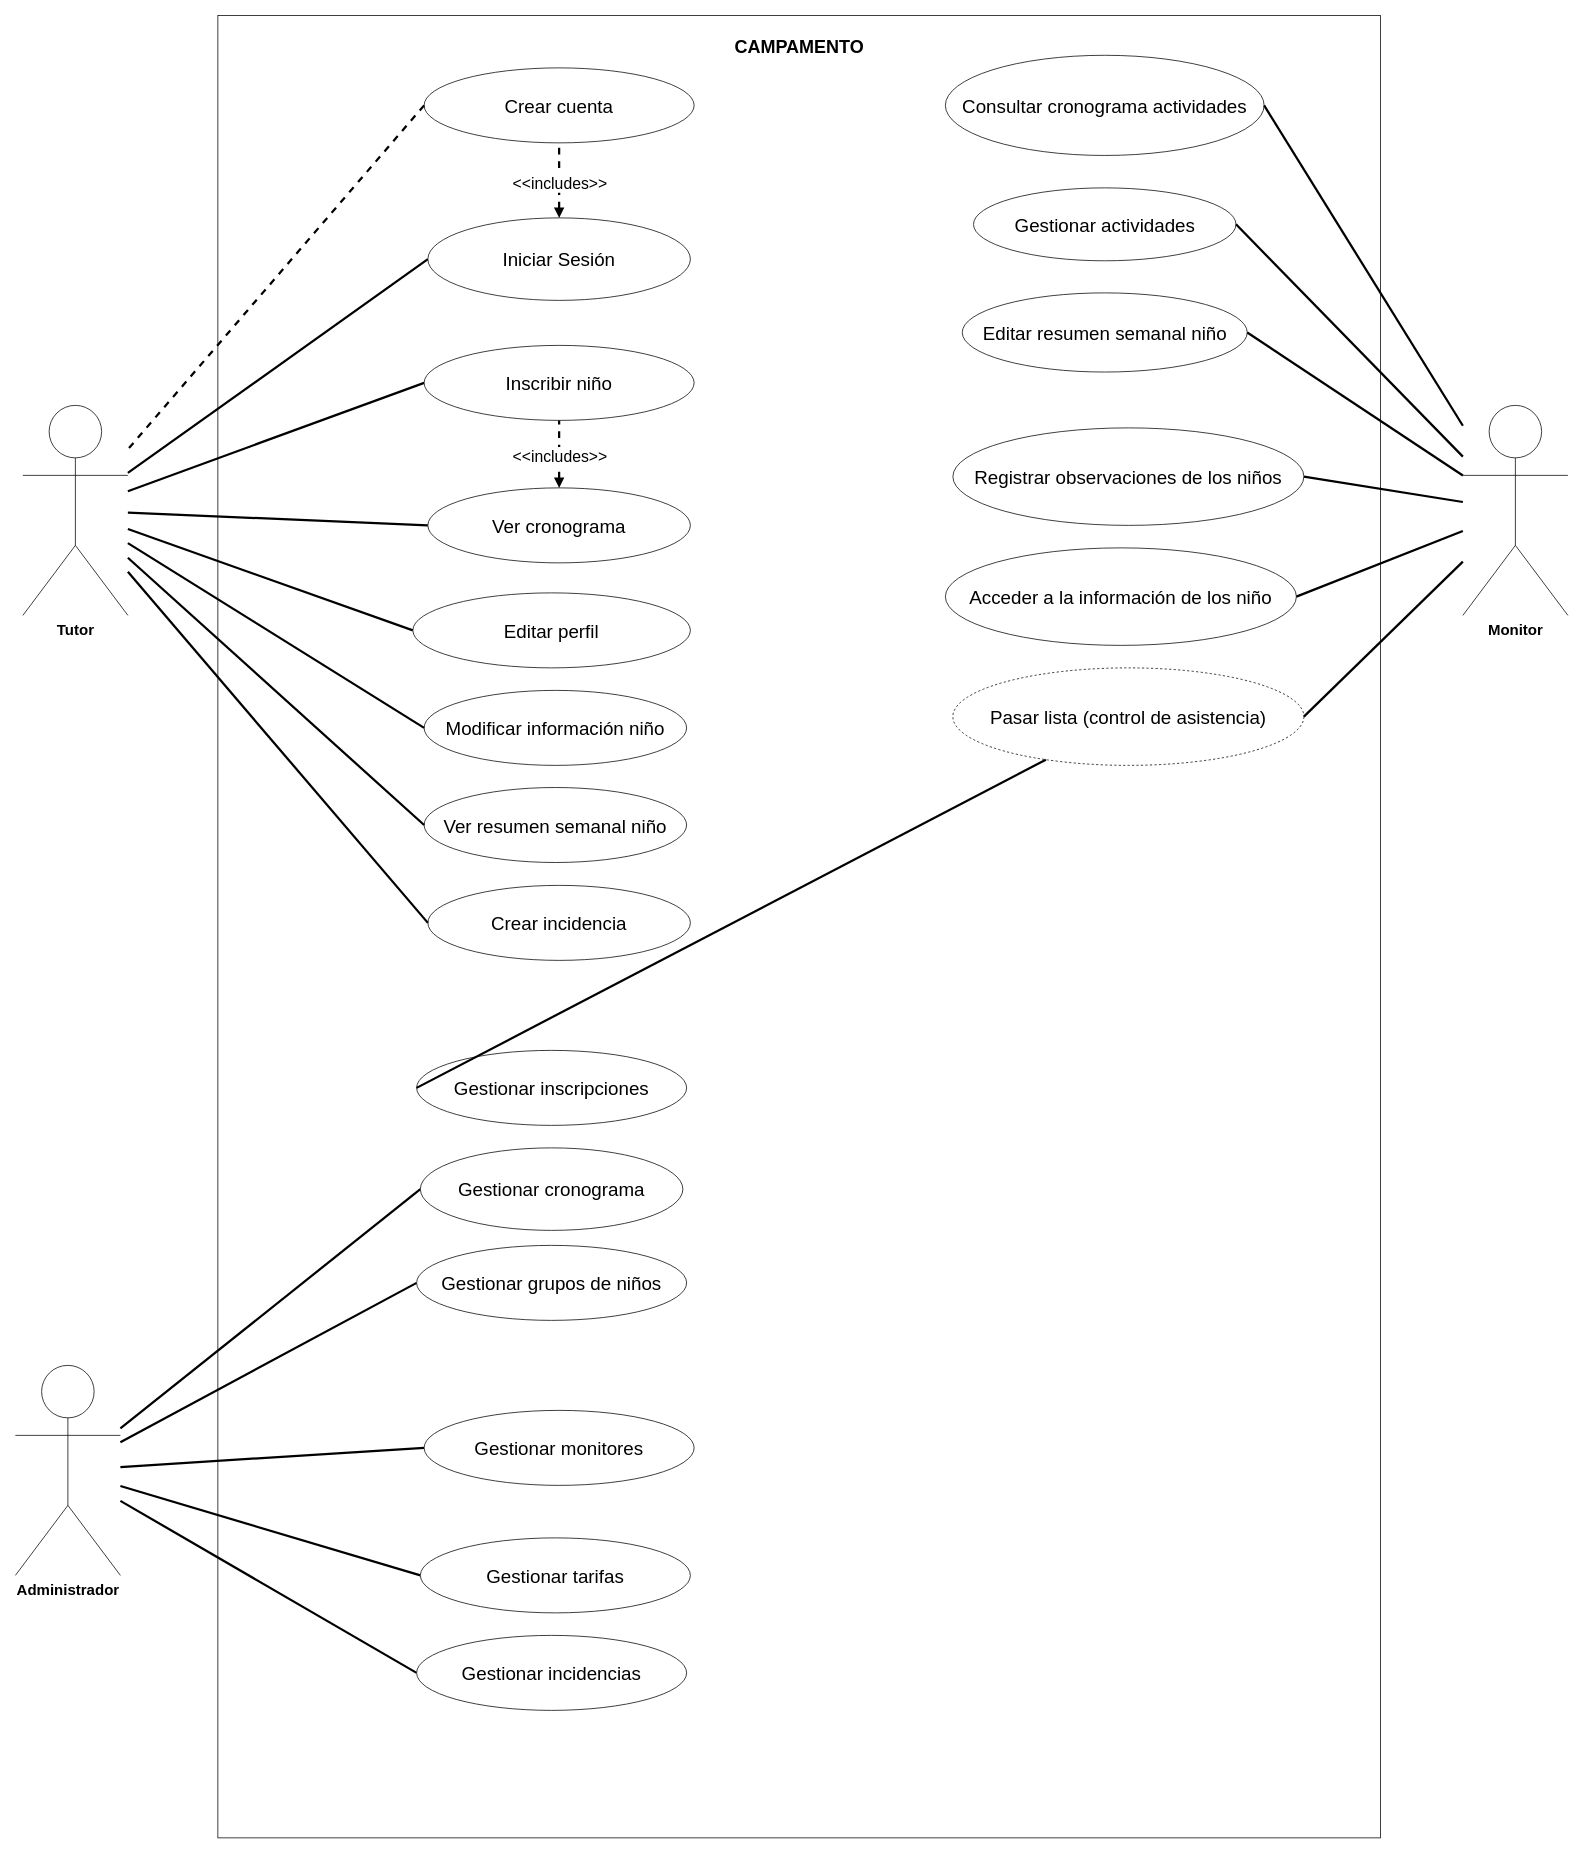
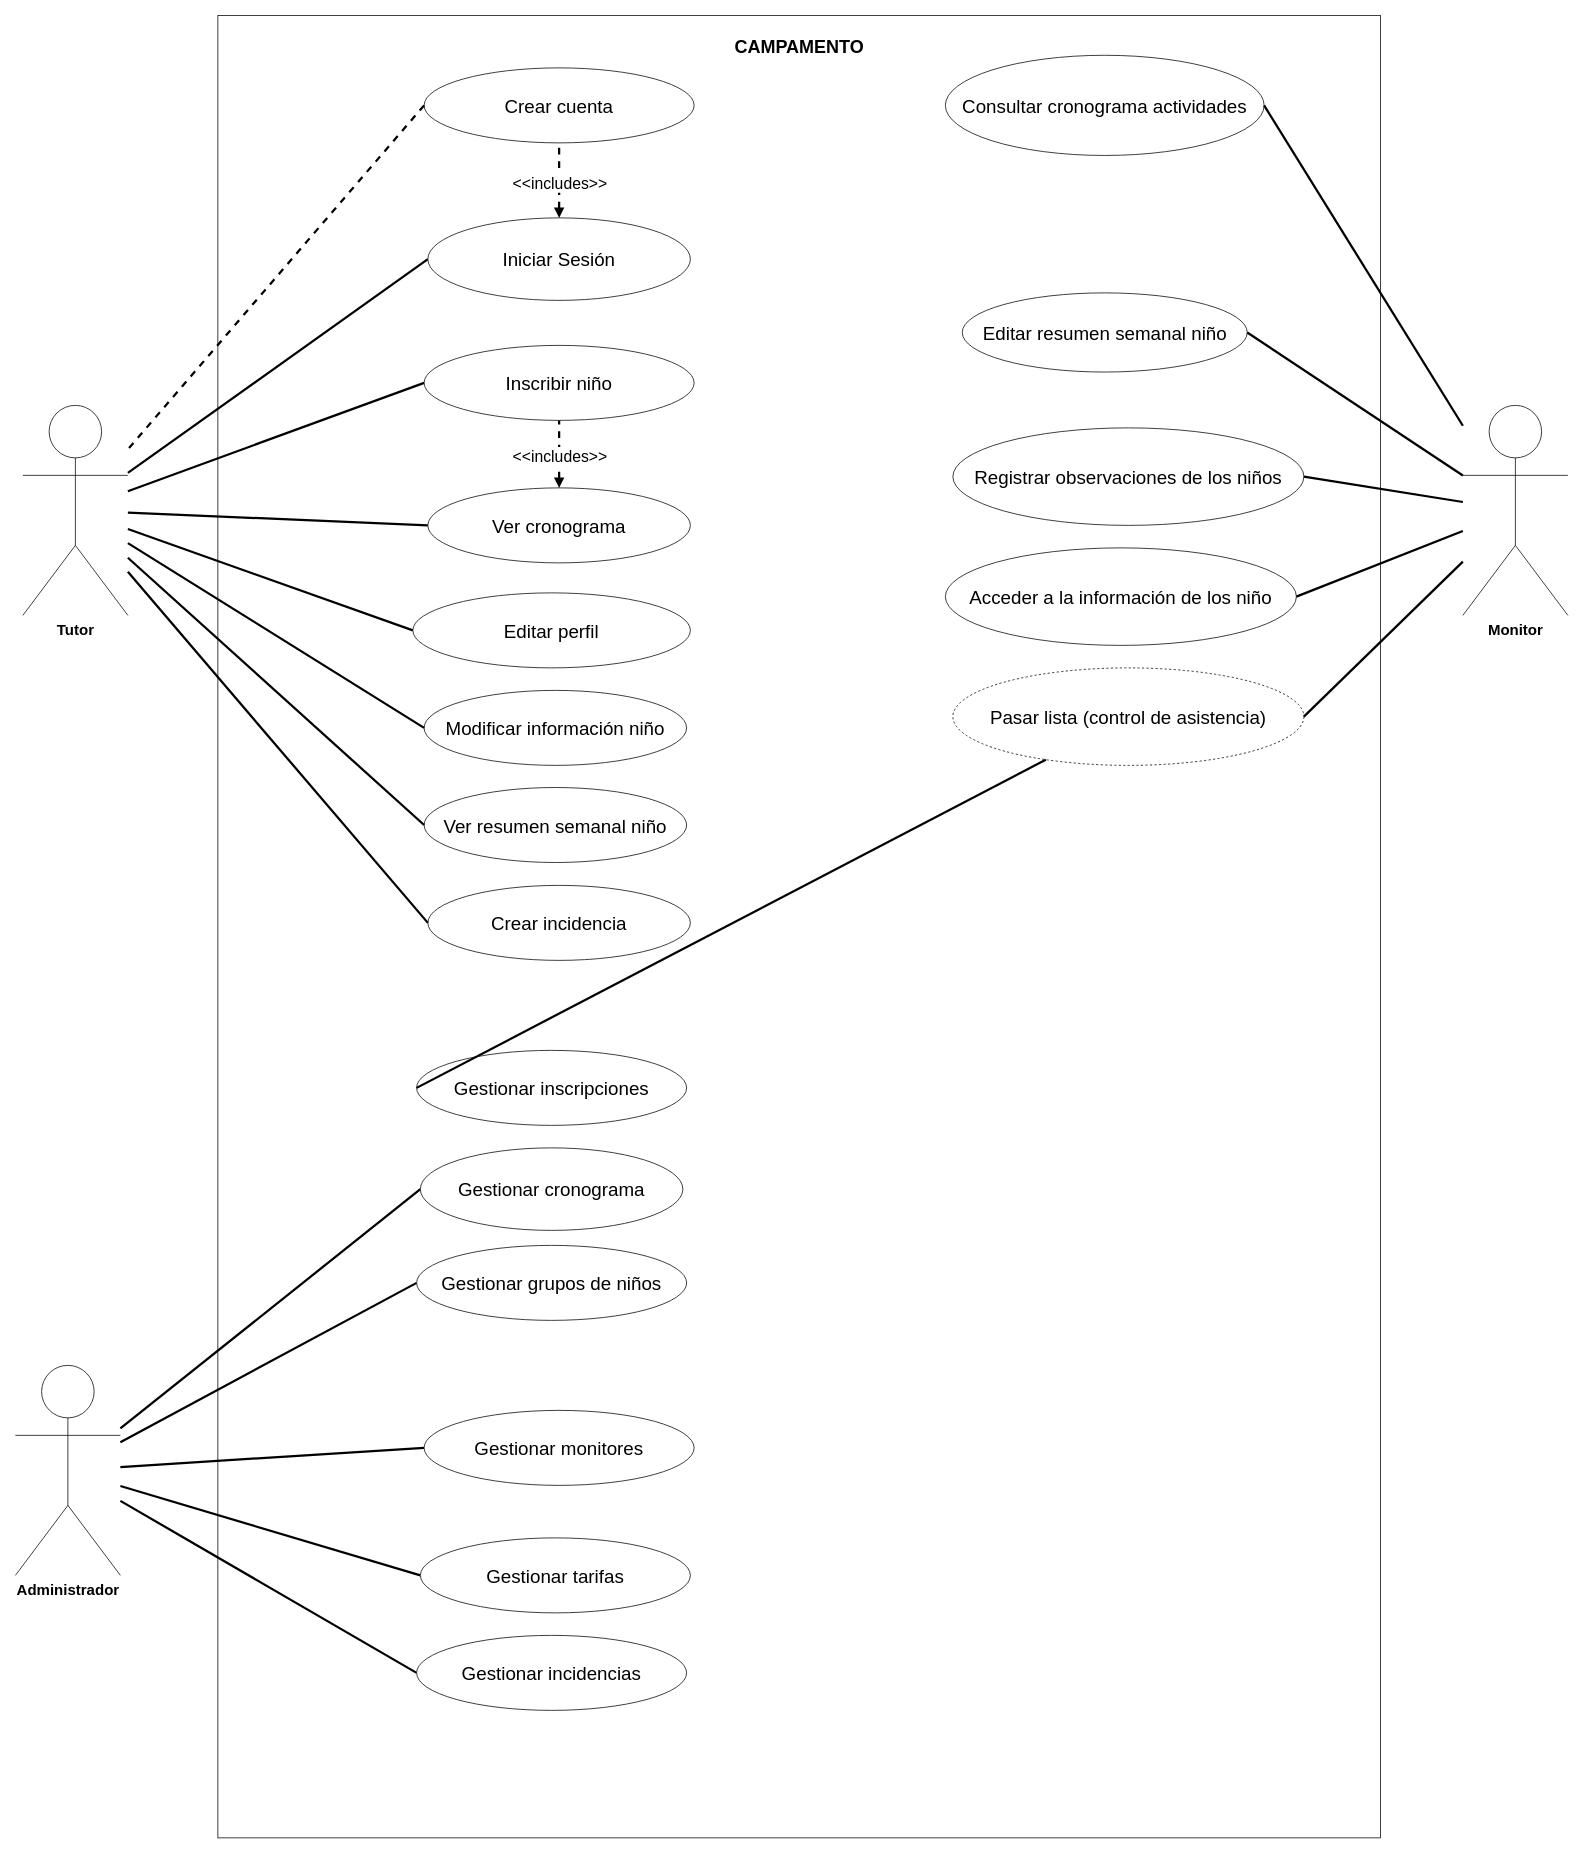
(1105, 224) -> none
(1349, 340) -> none
